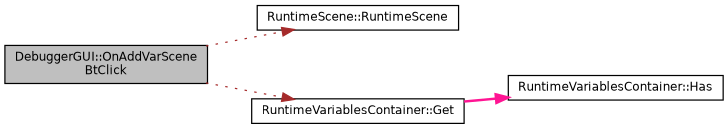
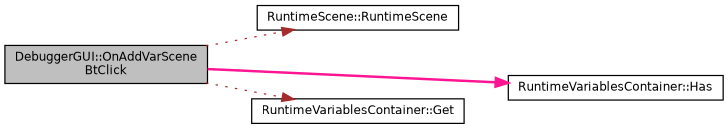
(480, 100) -> (351, 76)
